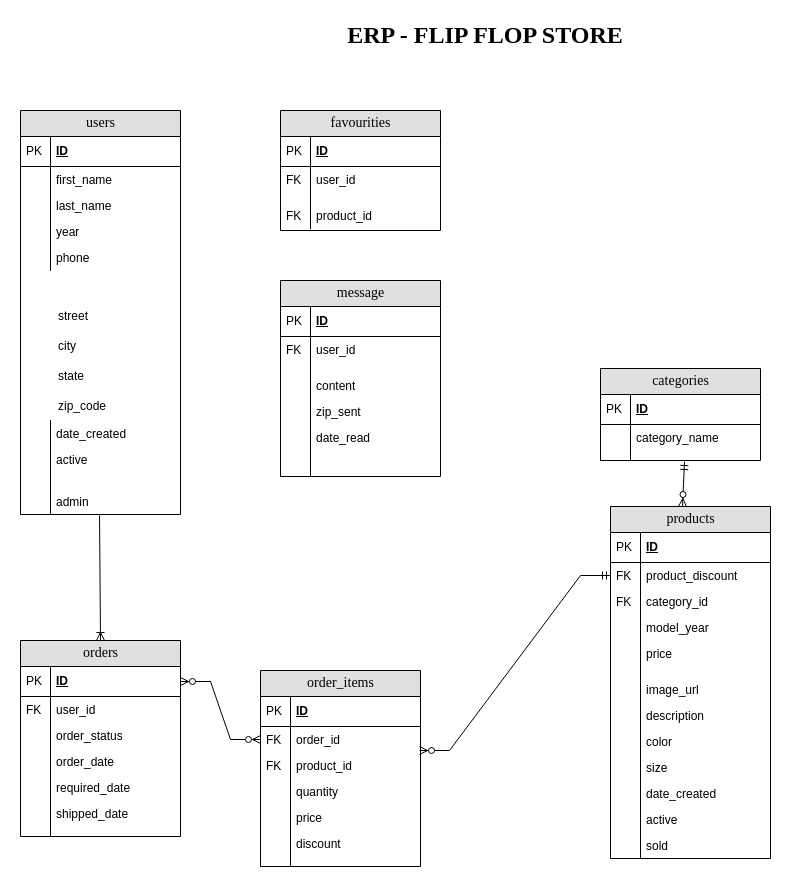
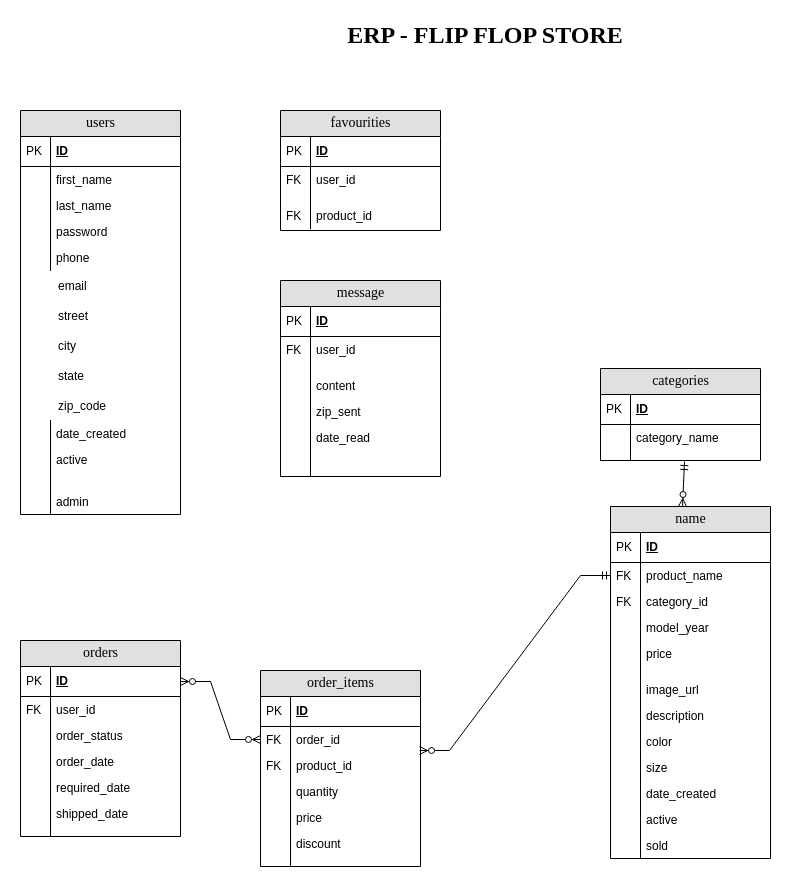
(70, 233) -> (83, 233)
none -> (116, 286)
(691, 520) -> (691, 520)
(699, 577) -> (687, 577)
(100, 578) -> none
